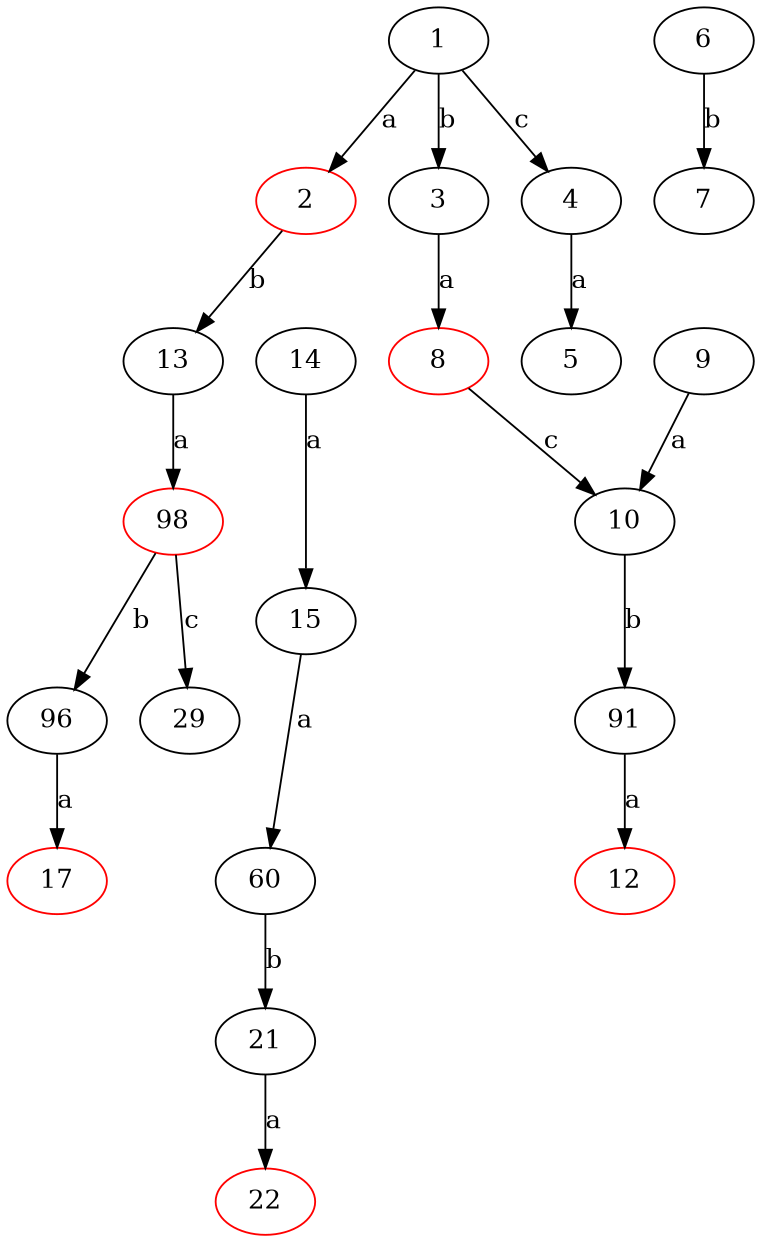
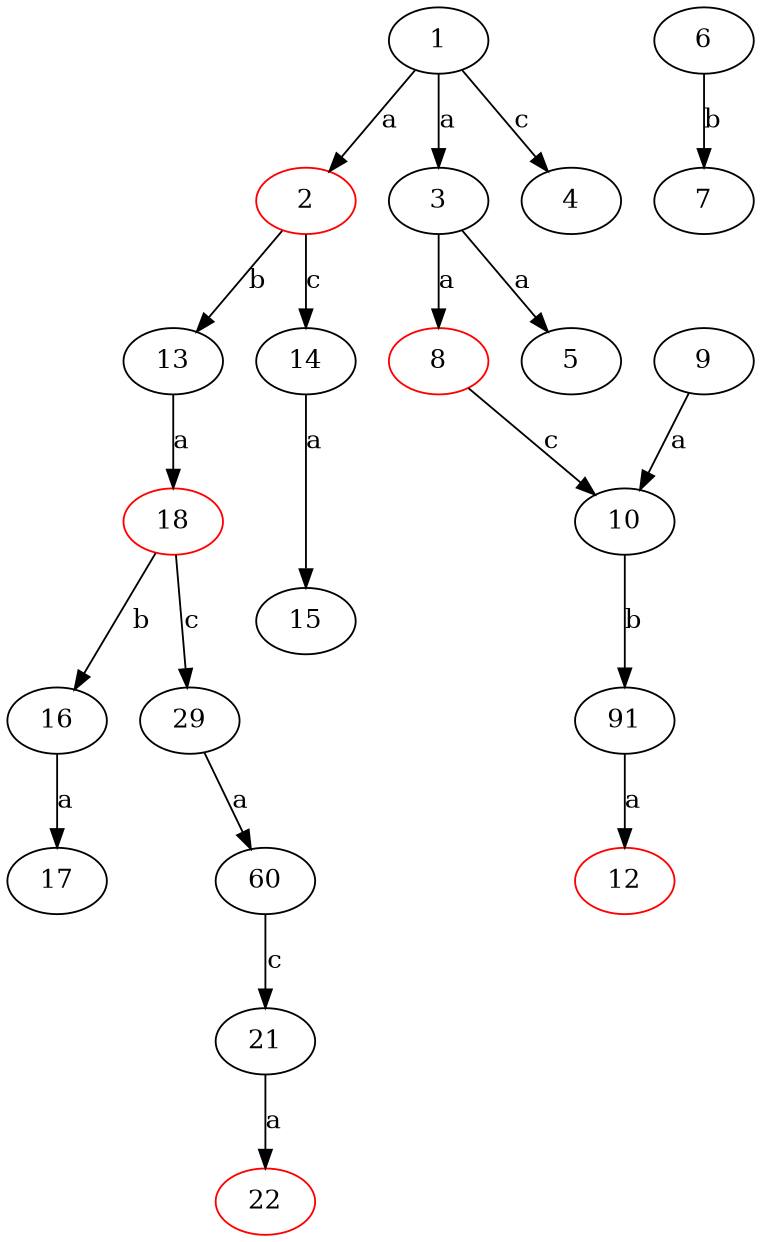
(448, 121) -> (448, 121)
none -> (306, 272)
(571, 272) -> (499, 274)
(173, 522) -> (173, 522)
(57, 721) -> (57, 721)
(287, 742) -> (224, 792)
(57, 881) -> (57, 881)
(275, 961) -> (275, 961)
